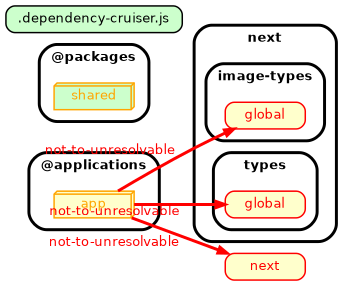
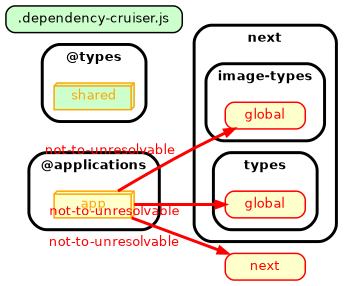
(94, 58) -> (94, 58)
